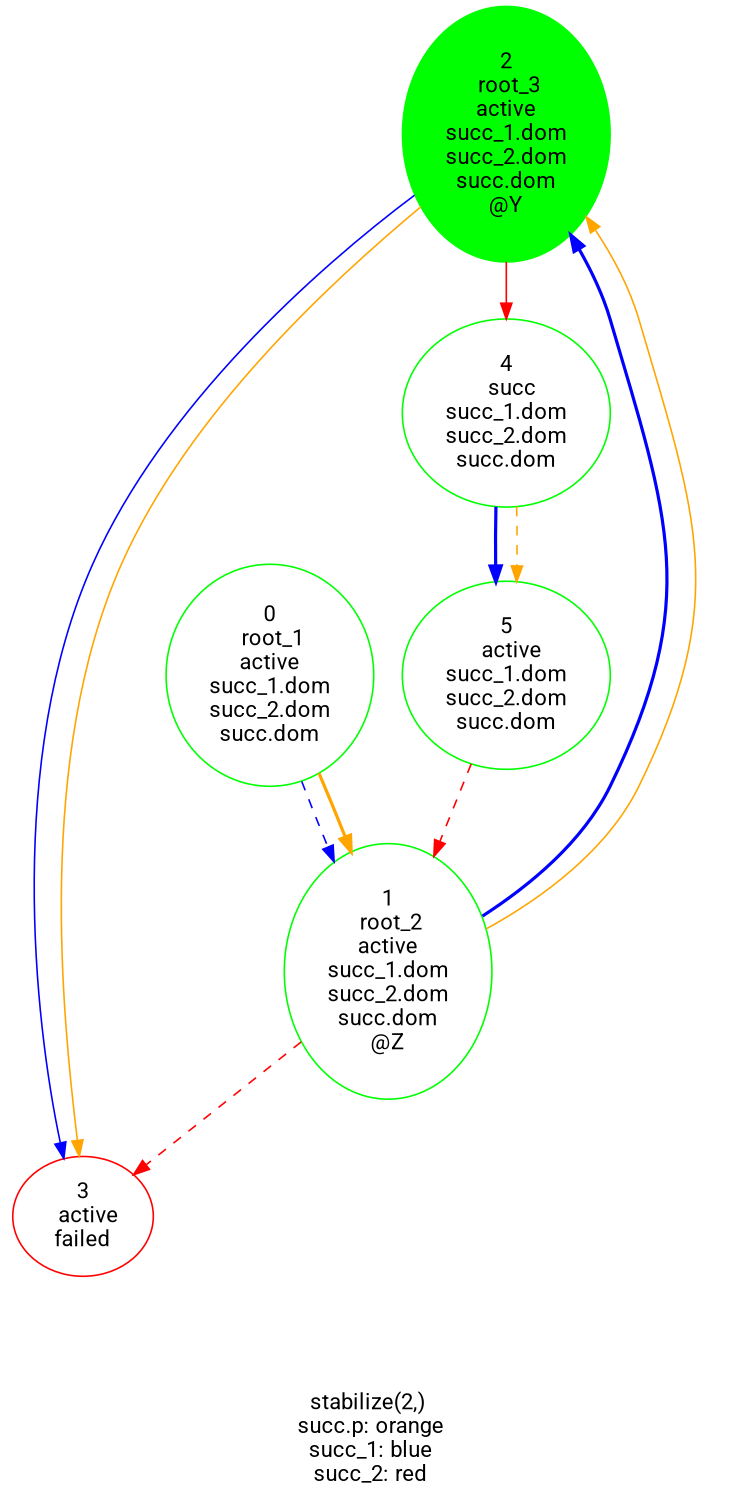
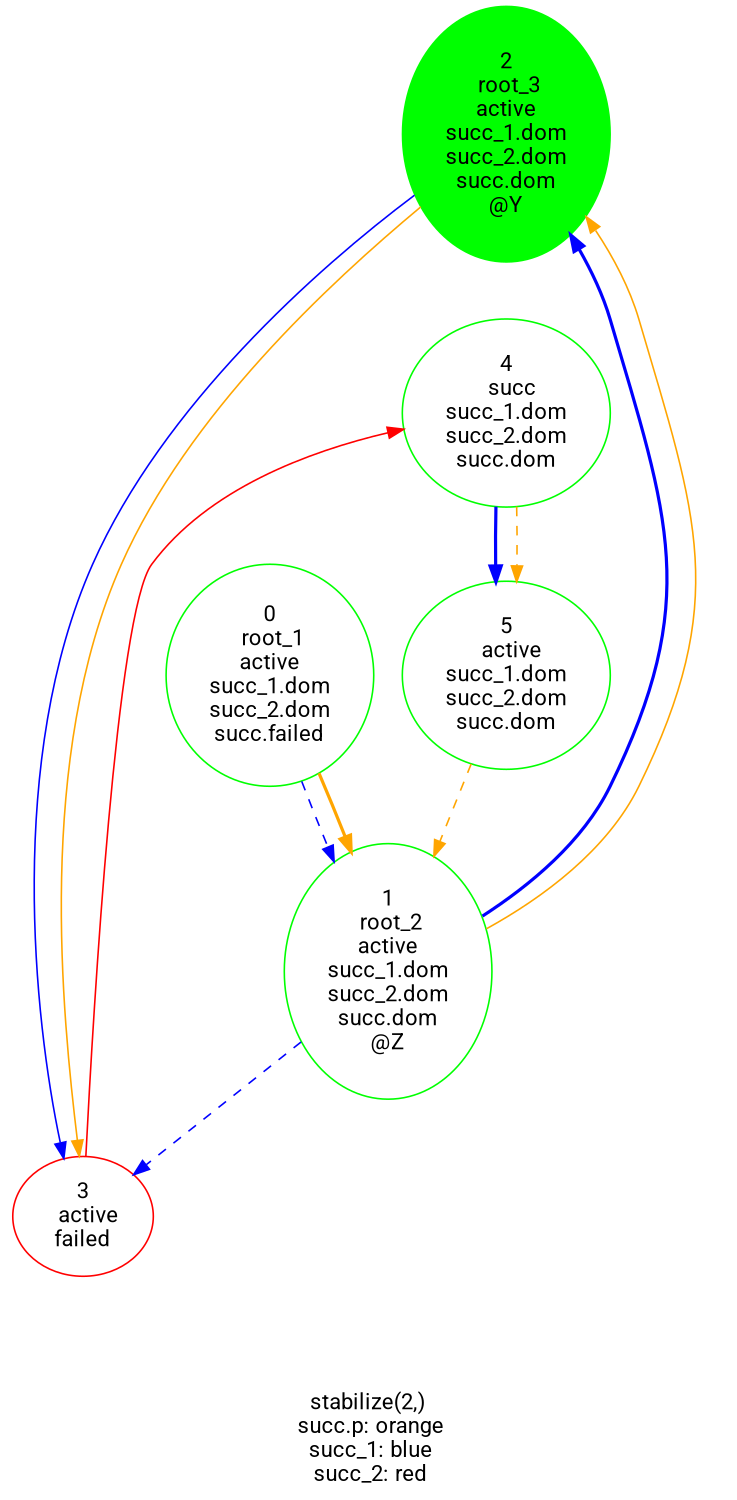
(506, 282) -> (119, 721)
(270, 675) -> (270, 675)
(456, 803) -> (456, 803)
(224, 1103) -> (224, 1103)
